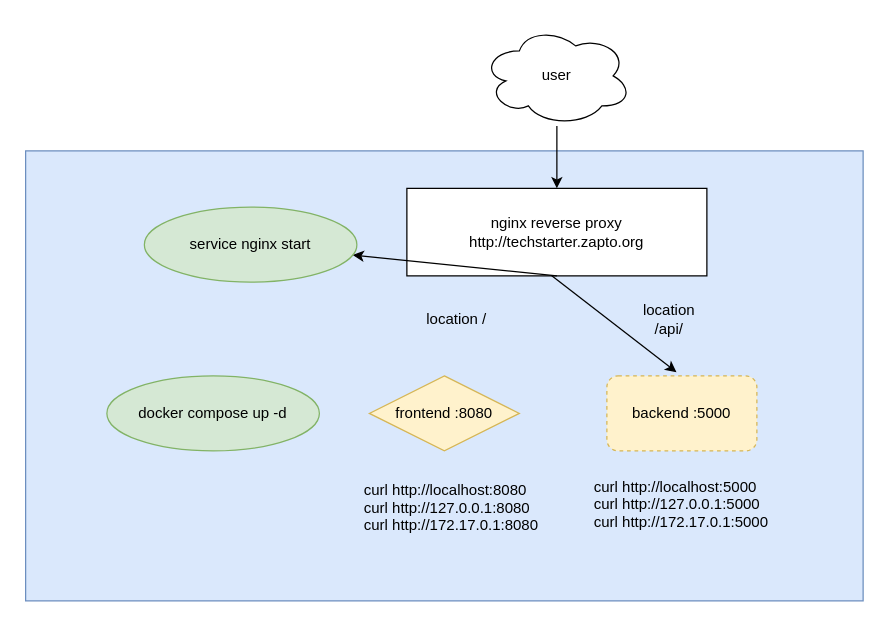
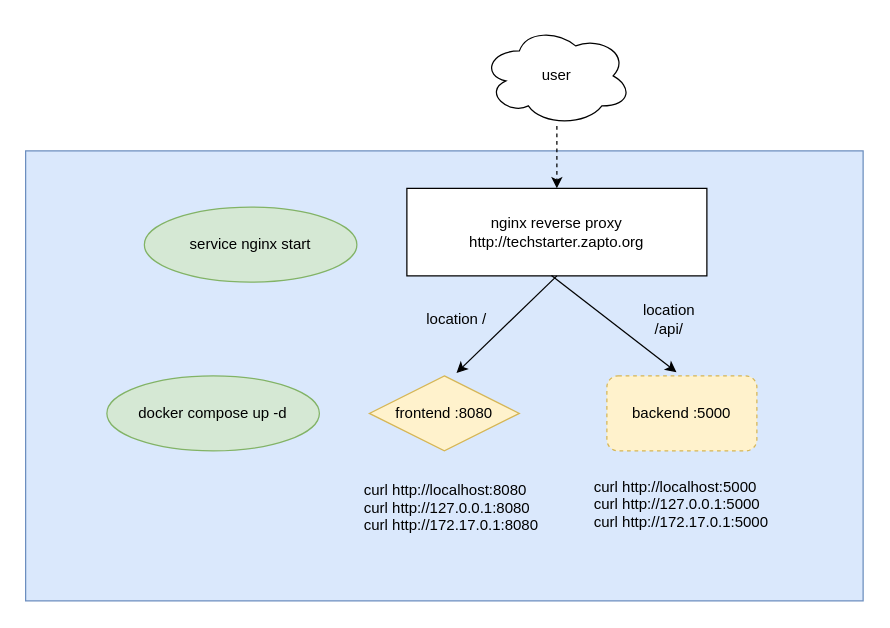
(557, 153) -> (557, 153)
(459, 266) -> (510, 321)
